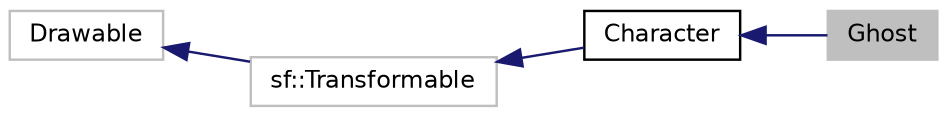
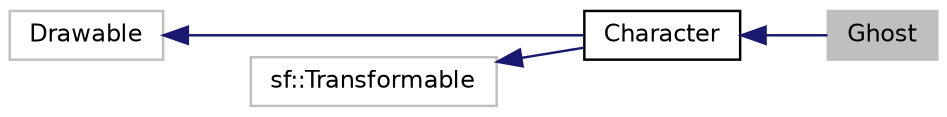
(219, 57) -> (386, 35)
